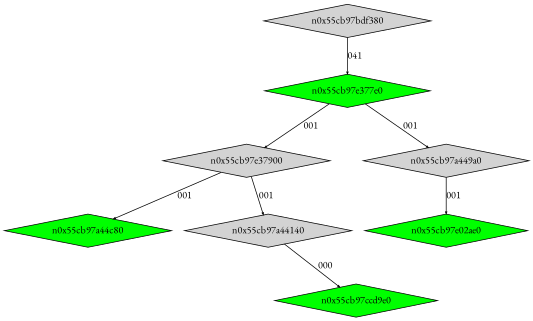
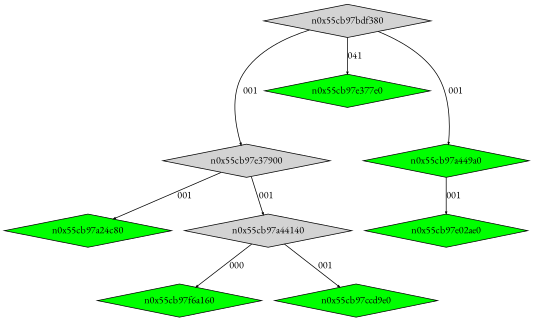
(298, 125) -> (246, 70)
(396, 125) -> (436, 73)
(446, 161) -> (446, 161)
(88, 231) -> (88, 231)
(325, 266) -> (325, 266)
none -> (179, 301)
